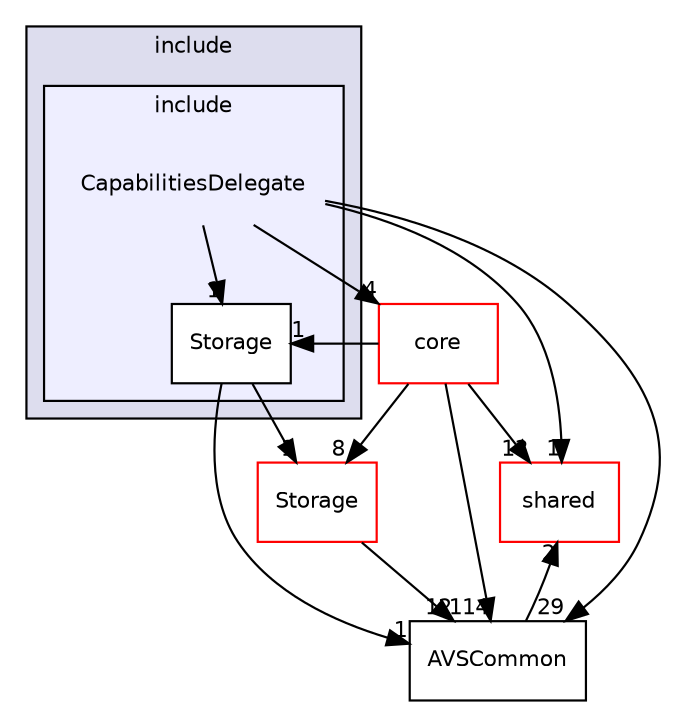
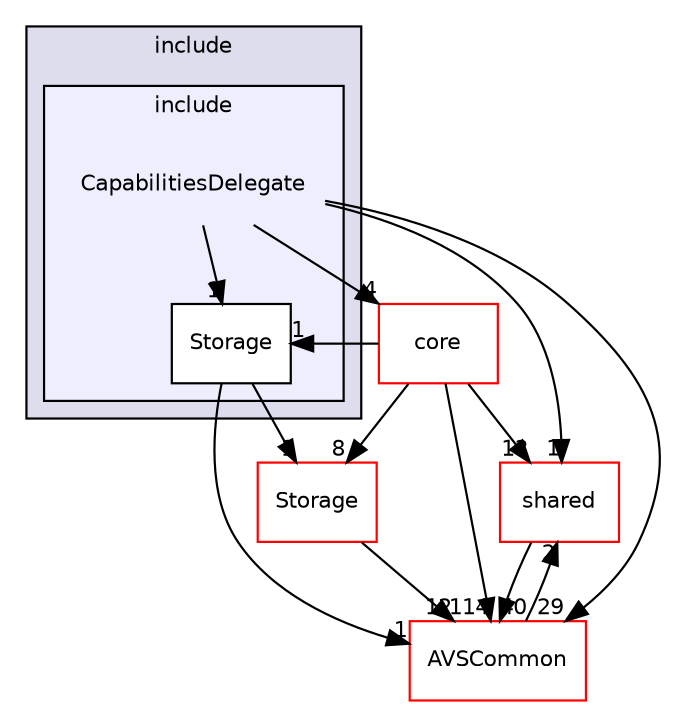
none -> (518, 571)
(498, 661) -> (498, 661)
